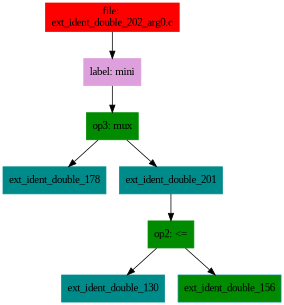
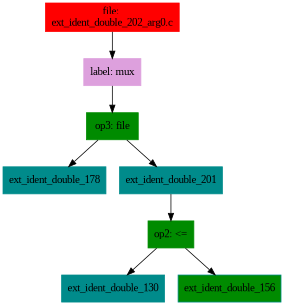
(112, 72) -> (112, 72)
(112, 126) -> (112, 126)
